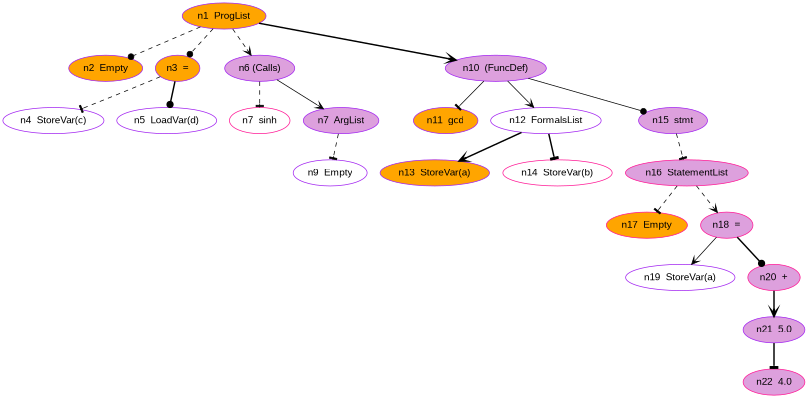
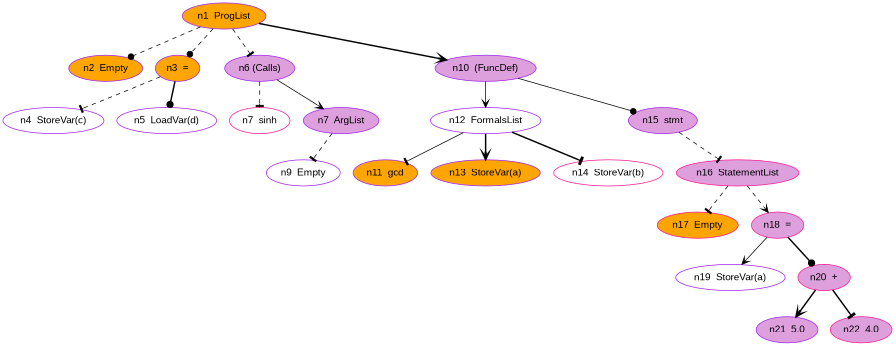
(240, 39) -> (241, 41)
(472, 93) -> (436, 147)
(774, 354) -> (841, 302)
